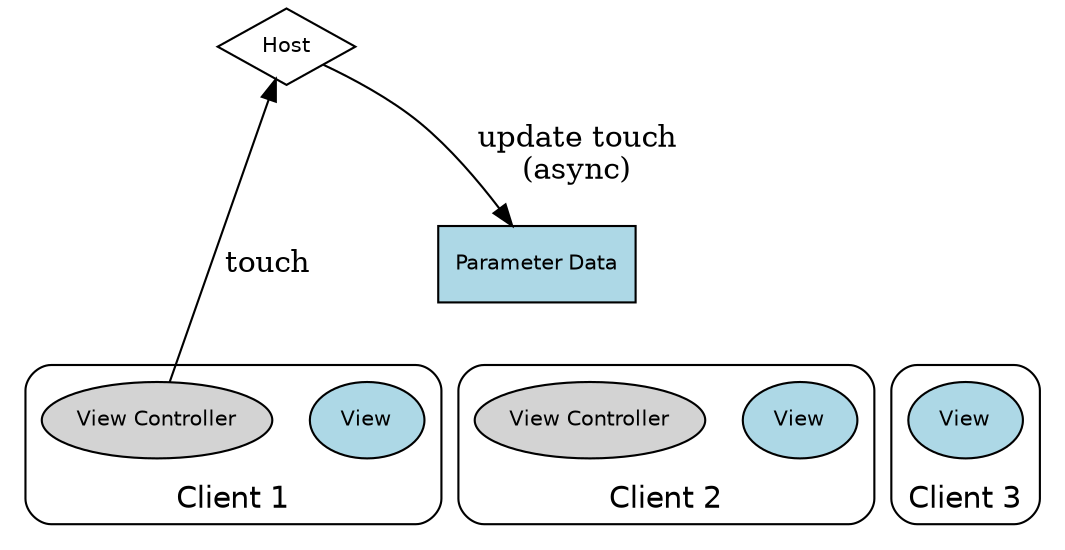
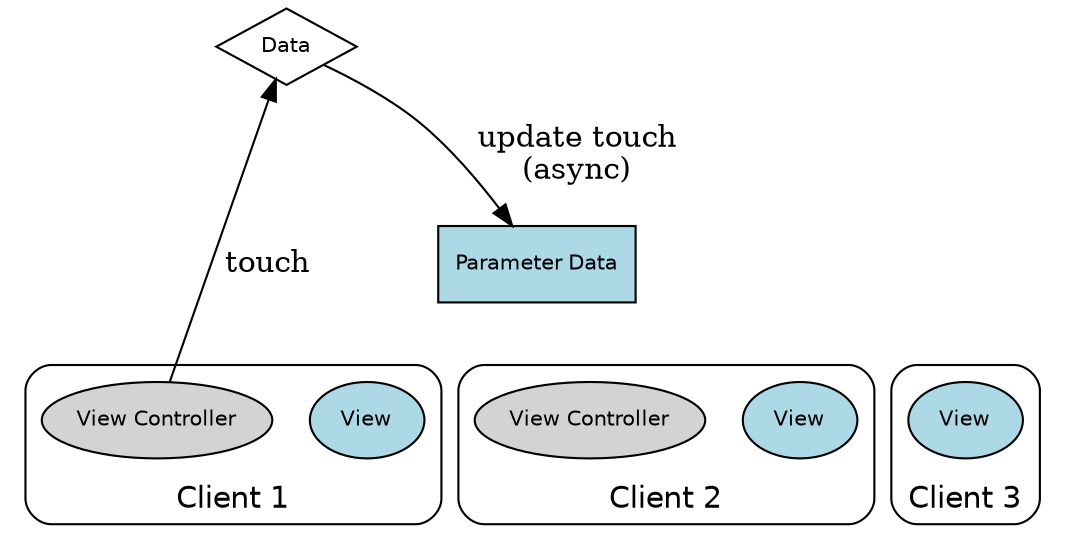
(286, 47) -> (286, 47)
